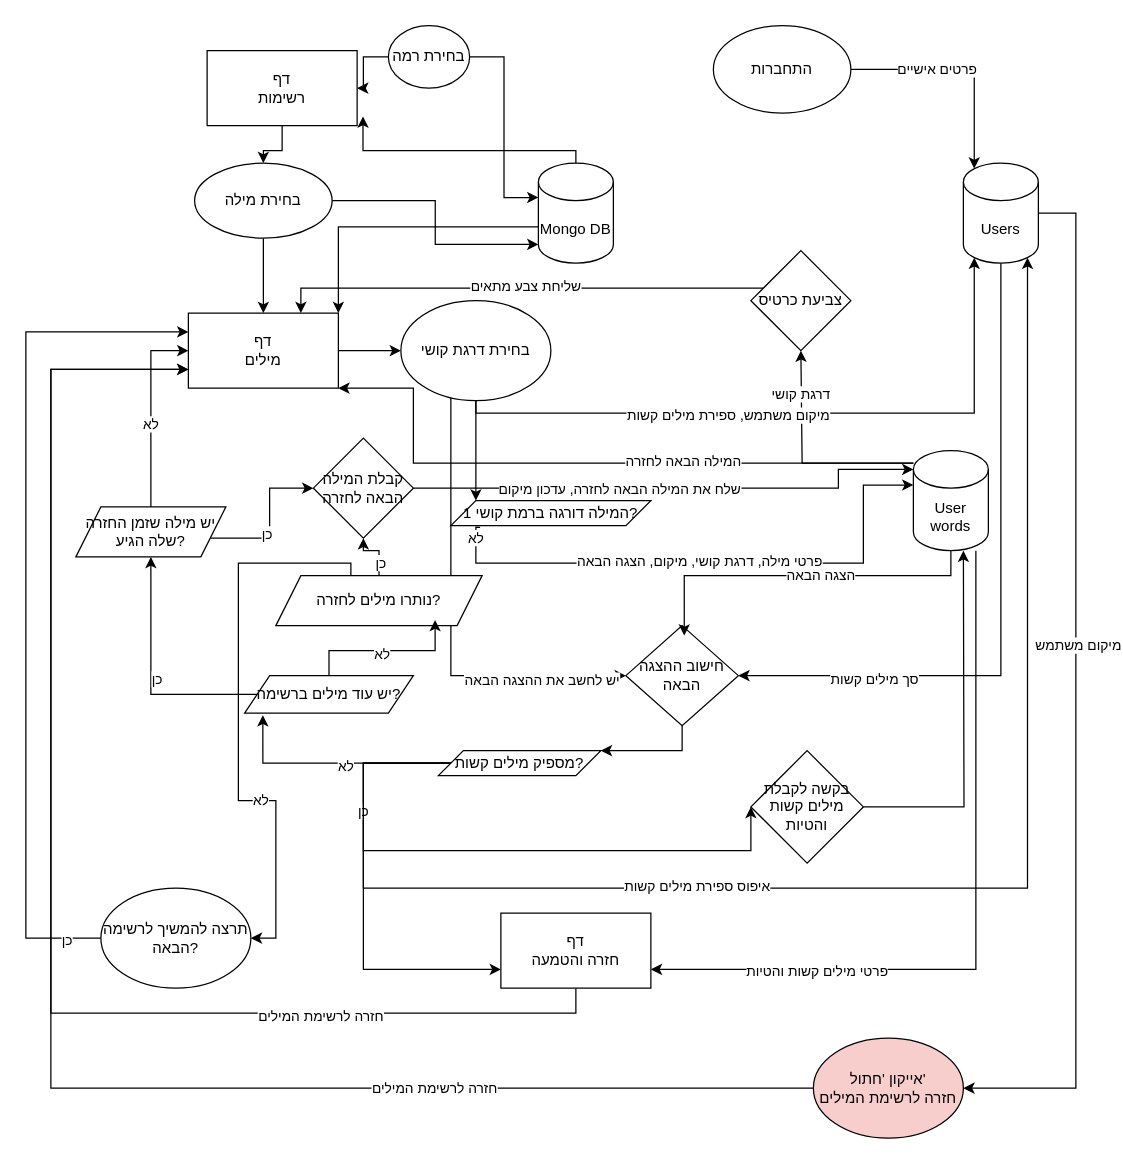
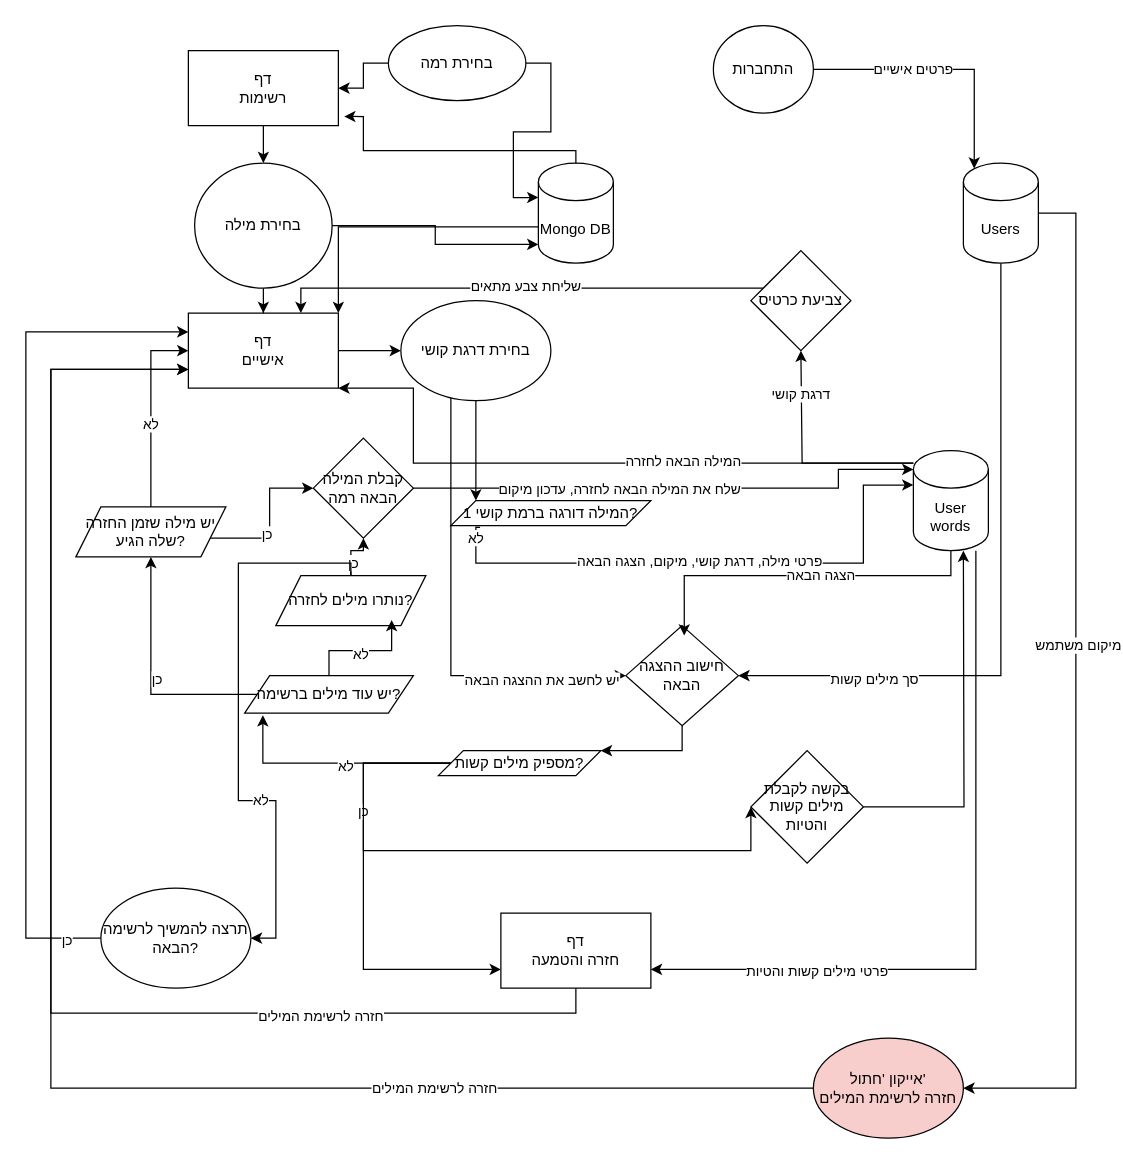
(429, 57) -> (457, 63)
(782, 69) -> (763, 69)
(282, 88) -> (263, 88)
(263, 201) -> (263, 226)
(263, 351) -> (263, 351)
(798, 413) -> none
(363, 488) -> (363, 488)
(379, 601) -> (351, 601)
(1007, 888) -> none
